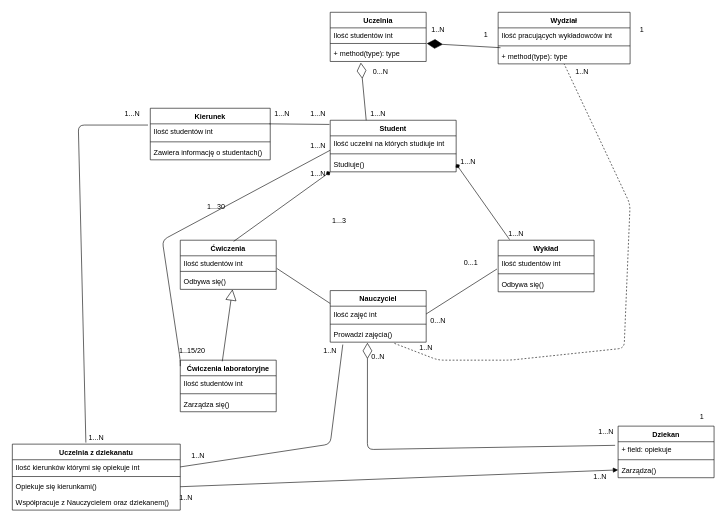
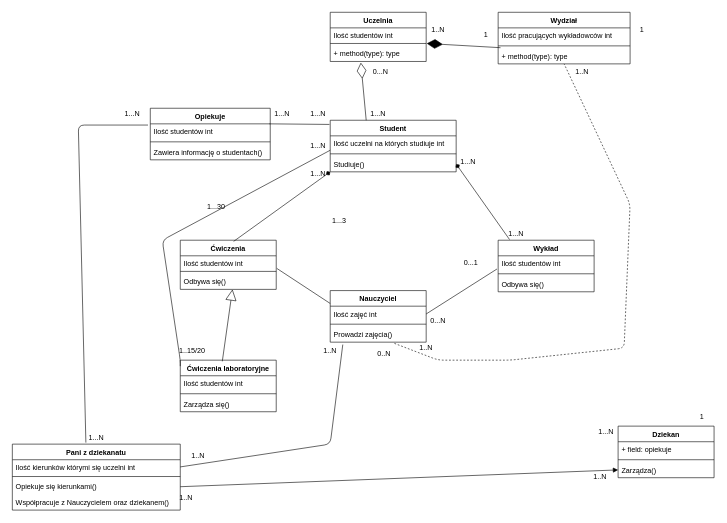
(210, 116) -> (210, 116)
(378, 357) -> (384, 354)
(447, 448) -> none
(96, 452) -> (96, 452)
(86, 468) -> (83, 468)
